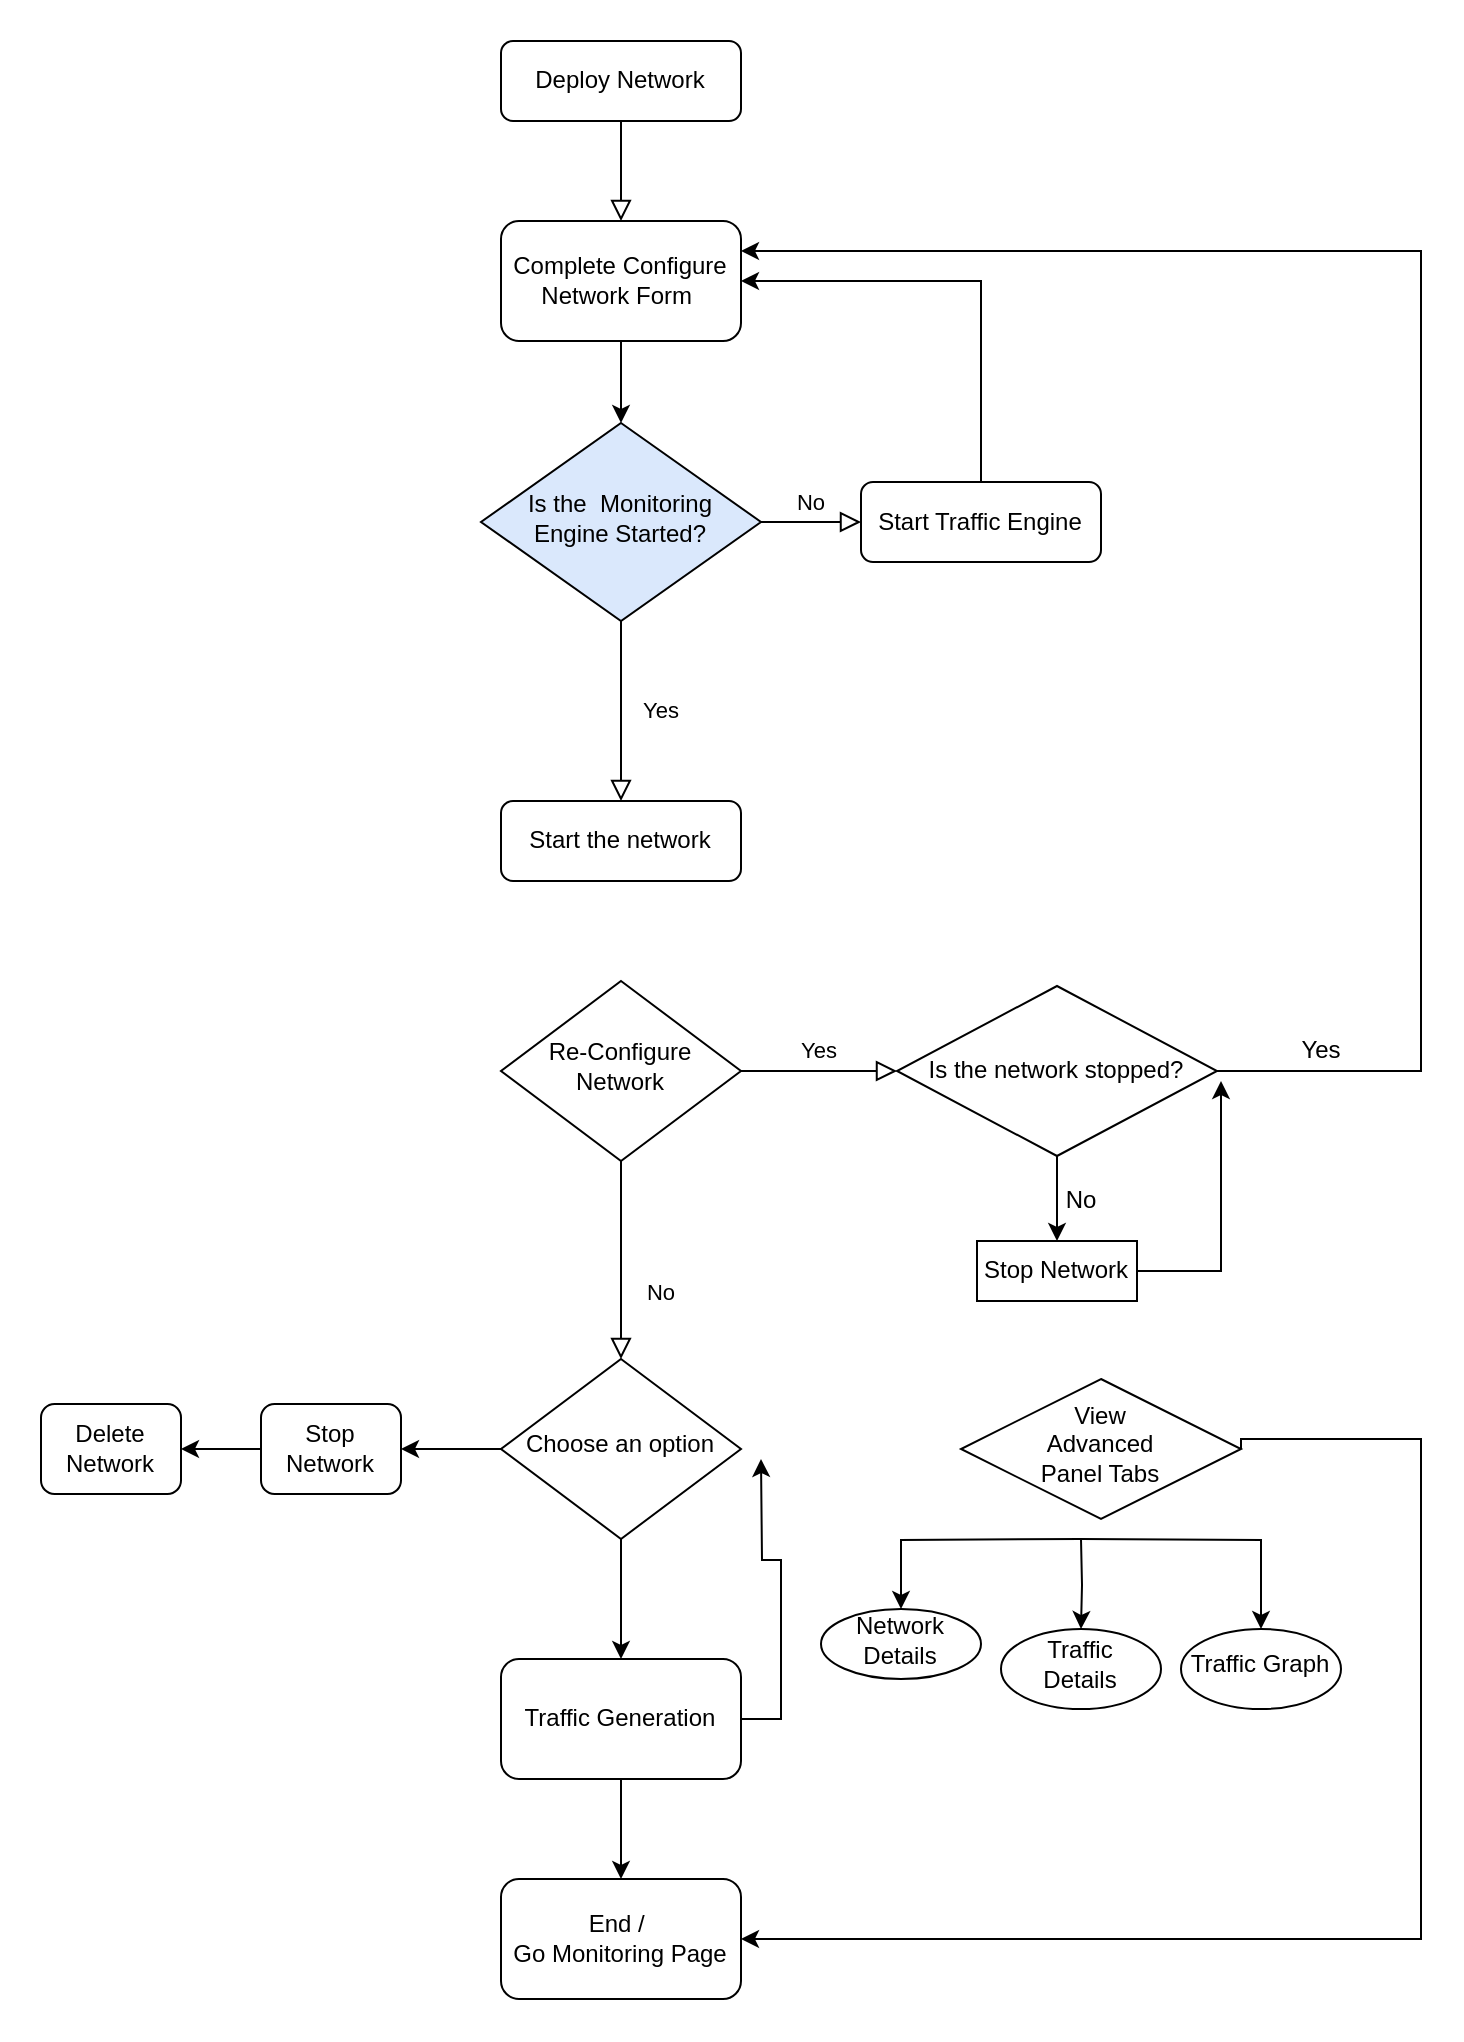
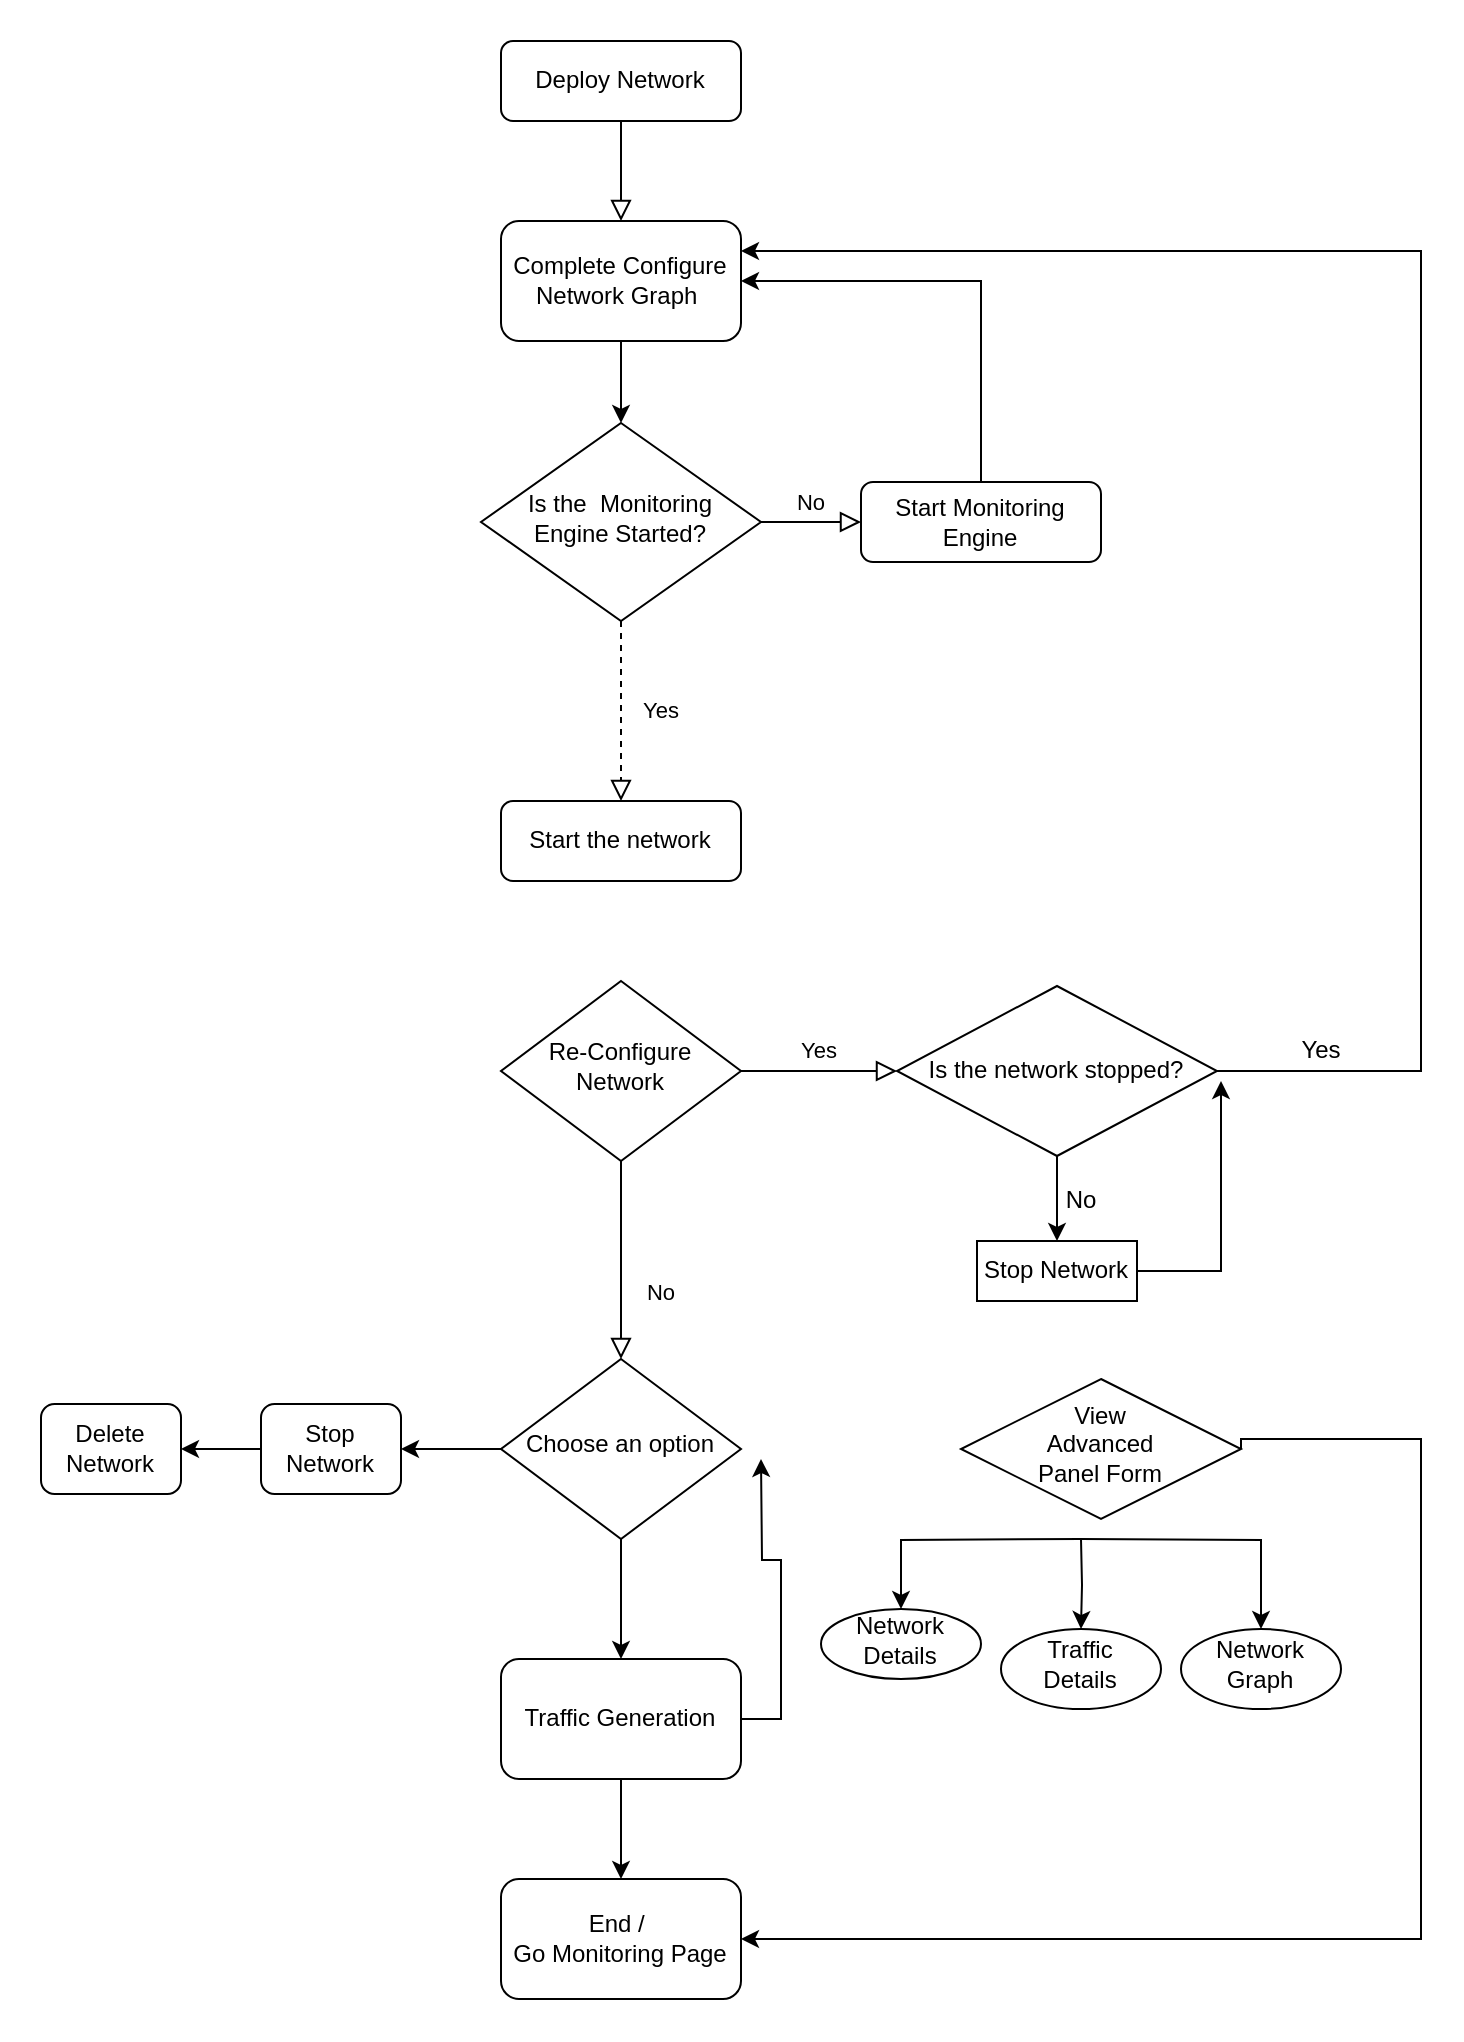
(621, 281) -> (621, 281)
(621, 522) -> (621, 522)
(981, 523) -> (981, 523)
(621, 701) -> (621, 701)
(1101, 1445) -> (1101, 1445)
(1261, 1665) -> (1261, 1665)
